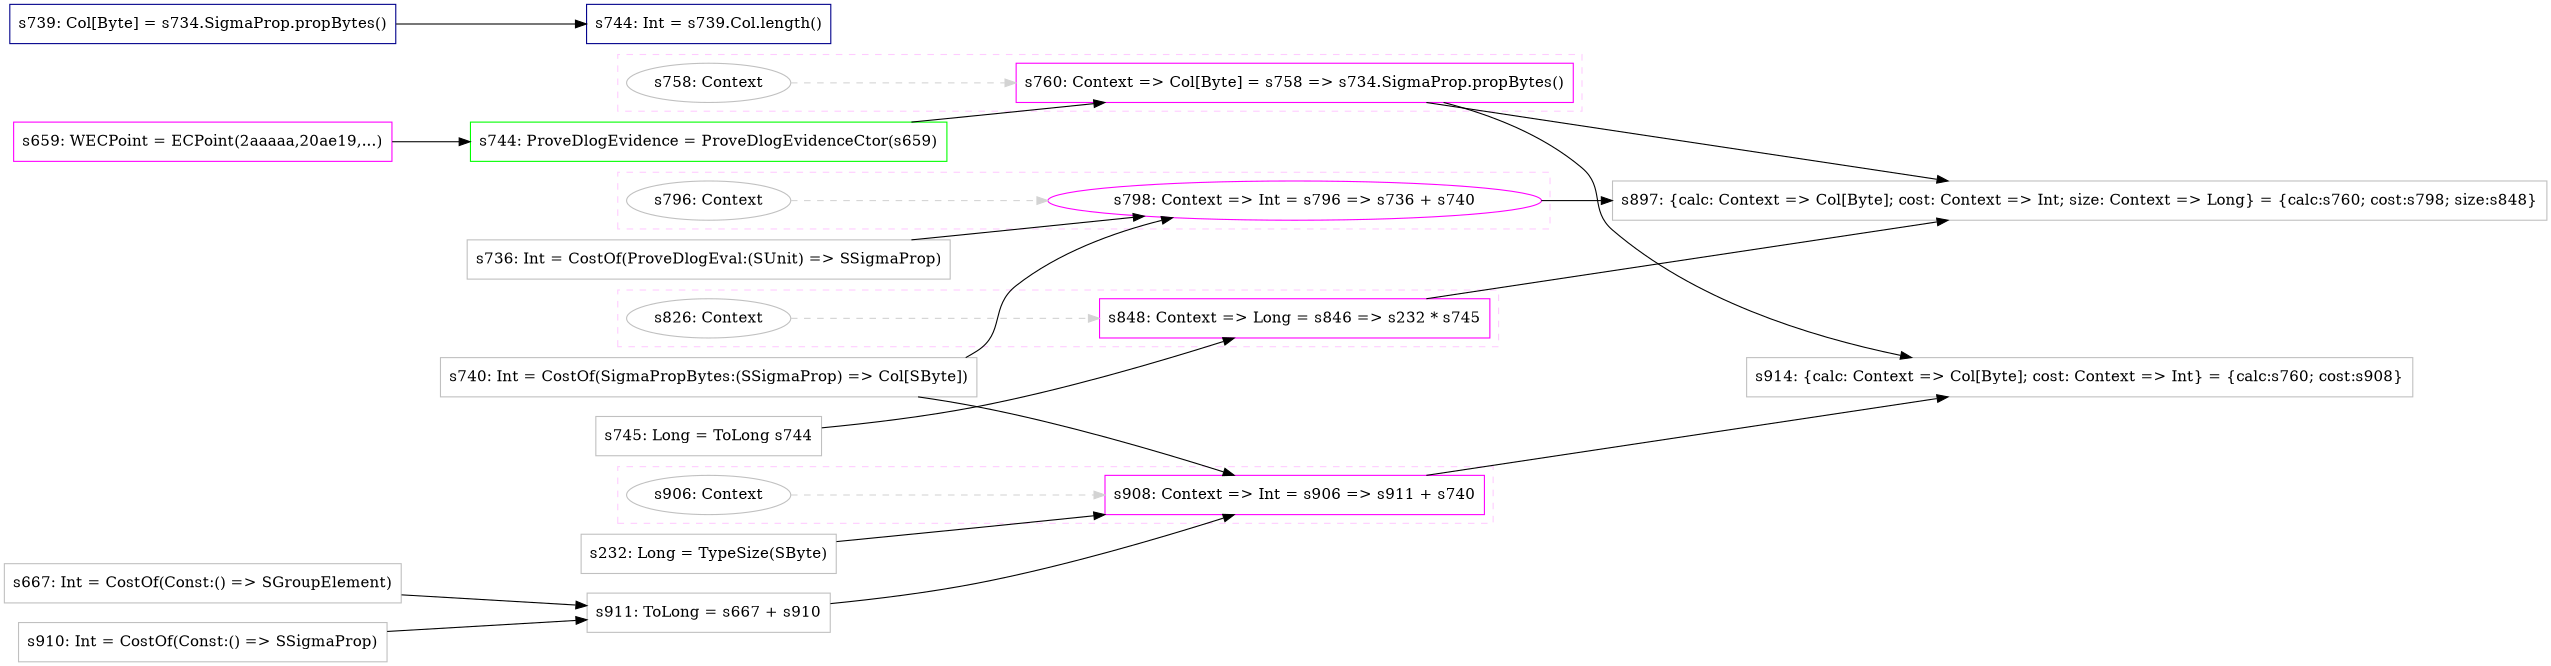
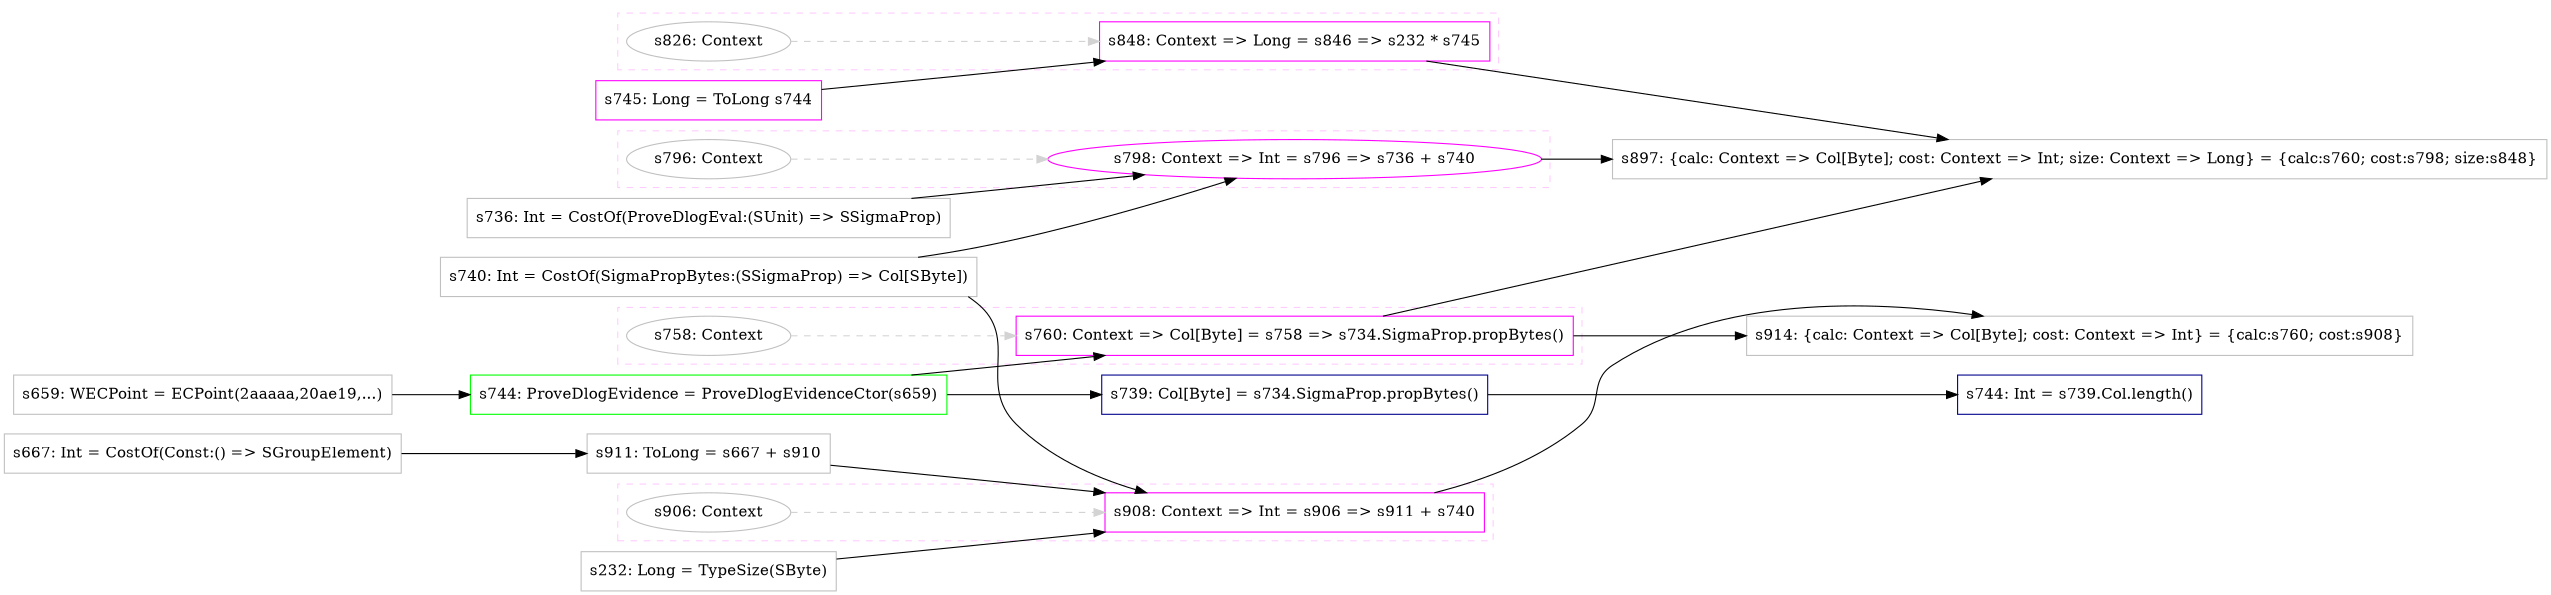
(203, 142) -> (203, 395)
none -> (1019, 395)
(709, 436) -> (709, 100)
(203, 642) -> none
